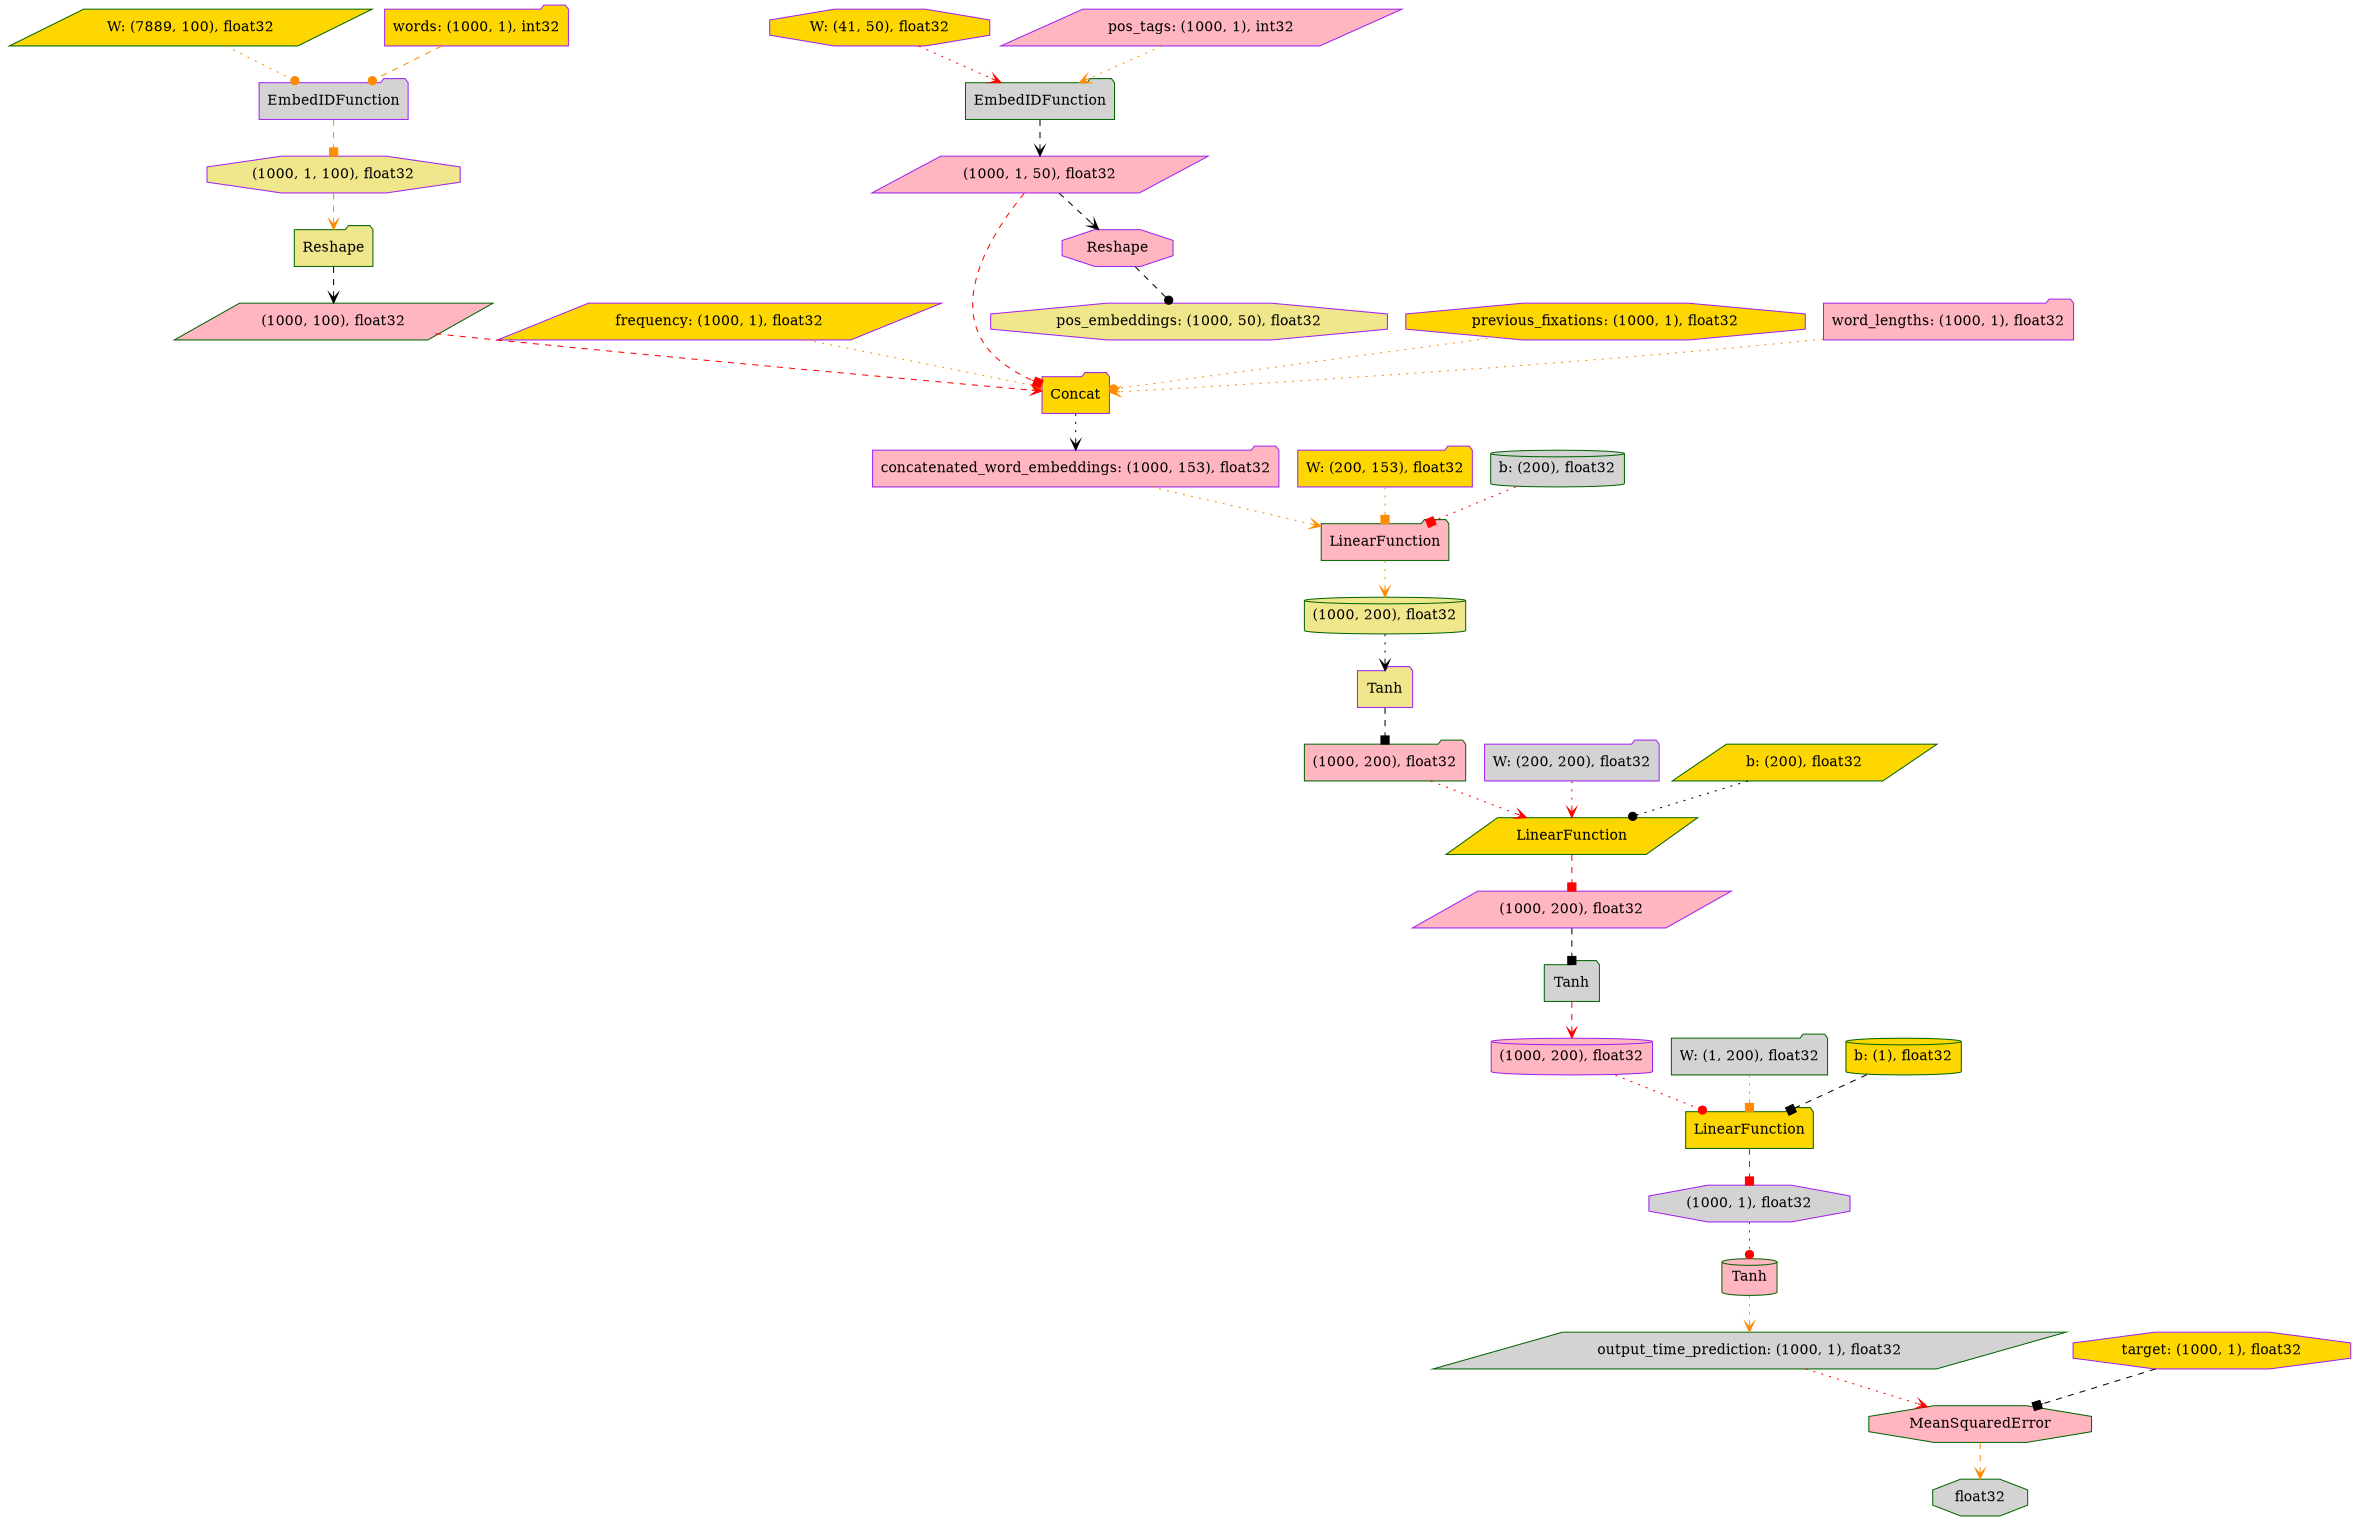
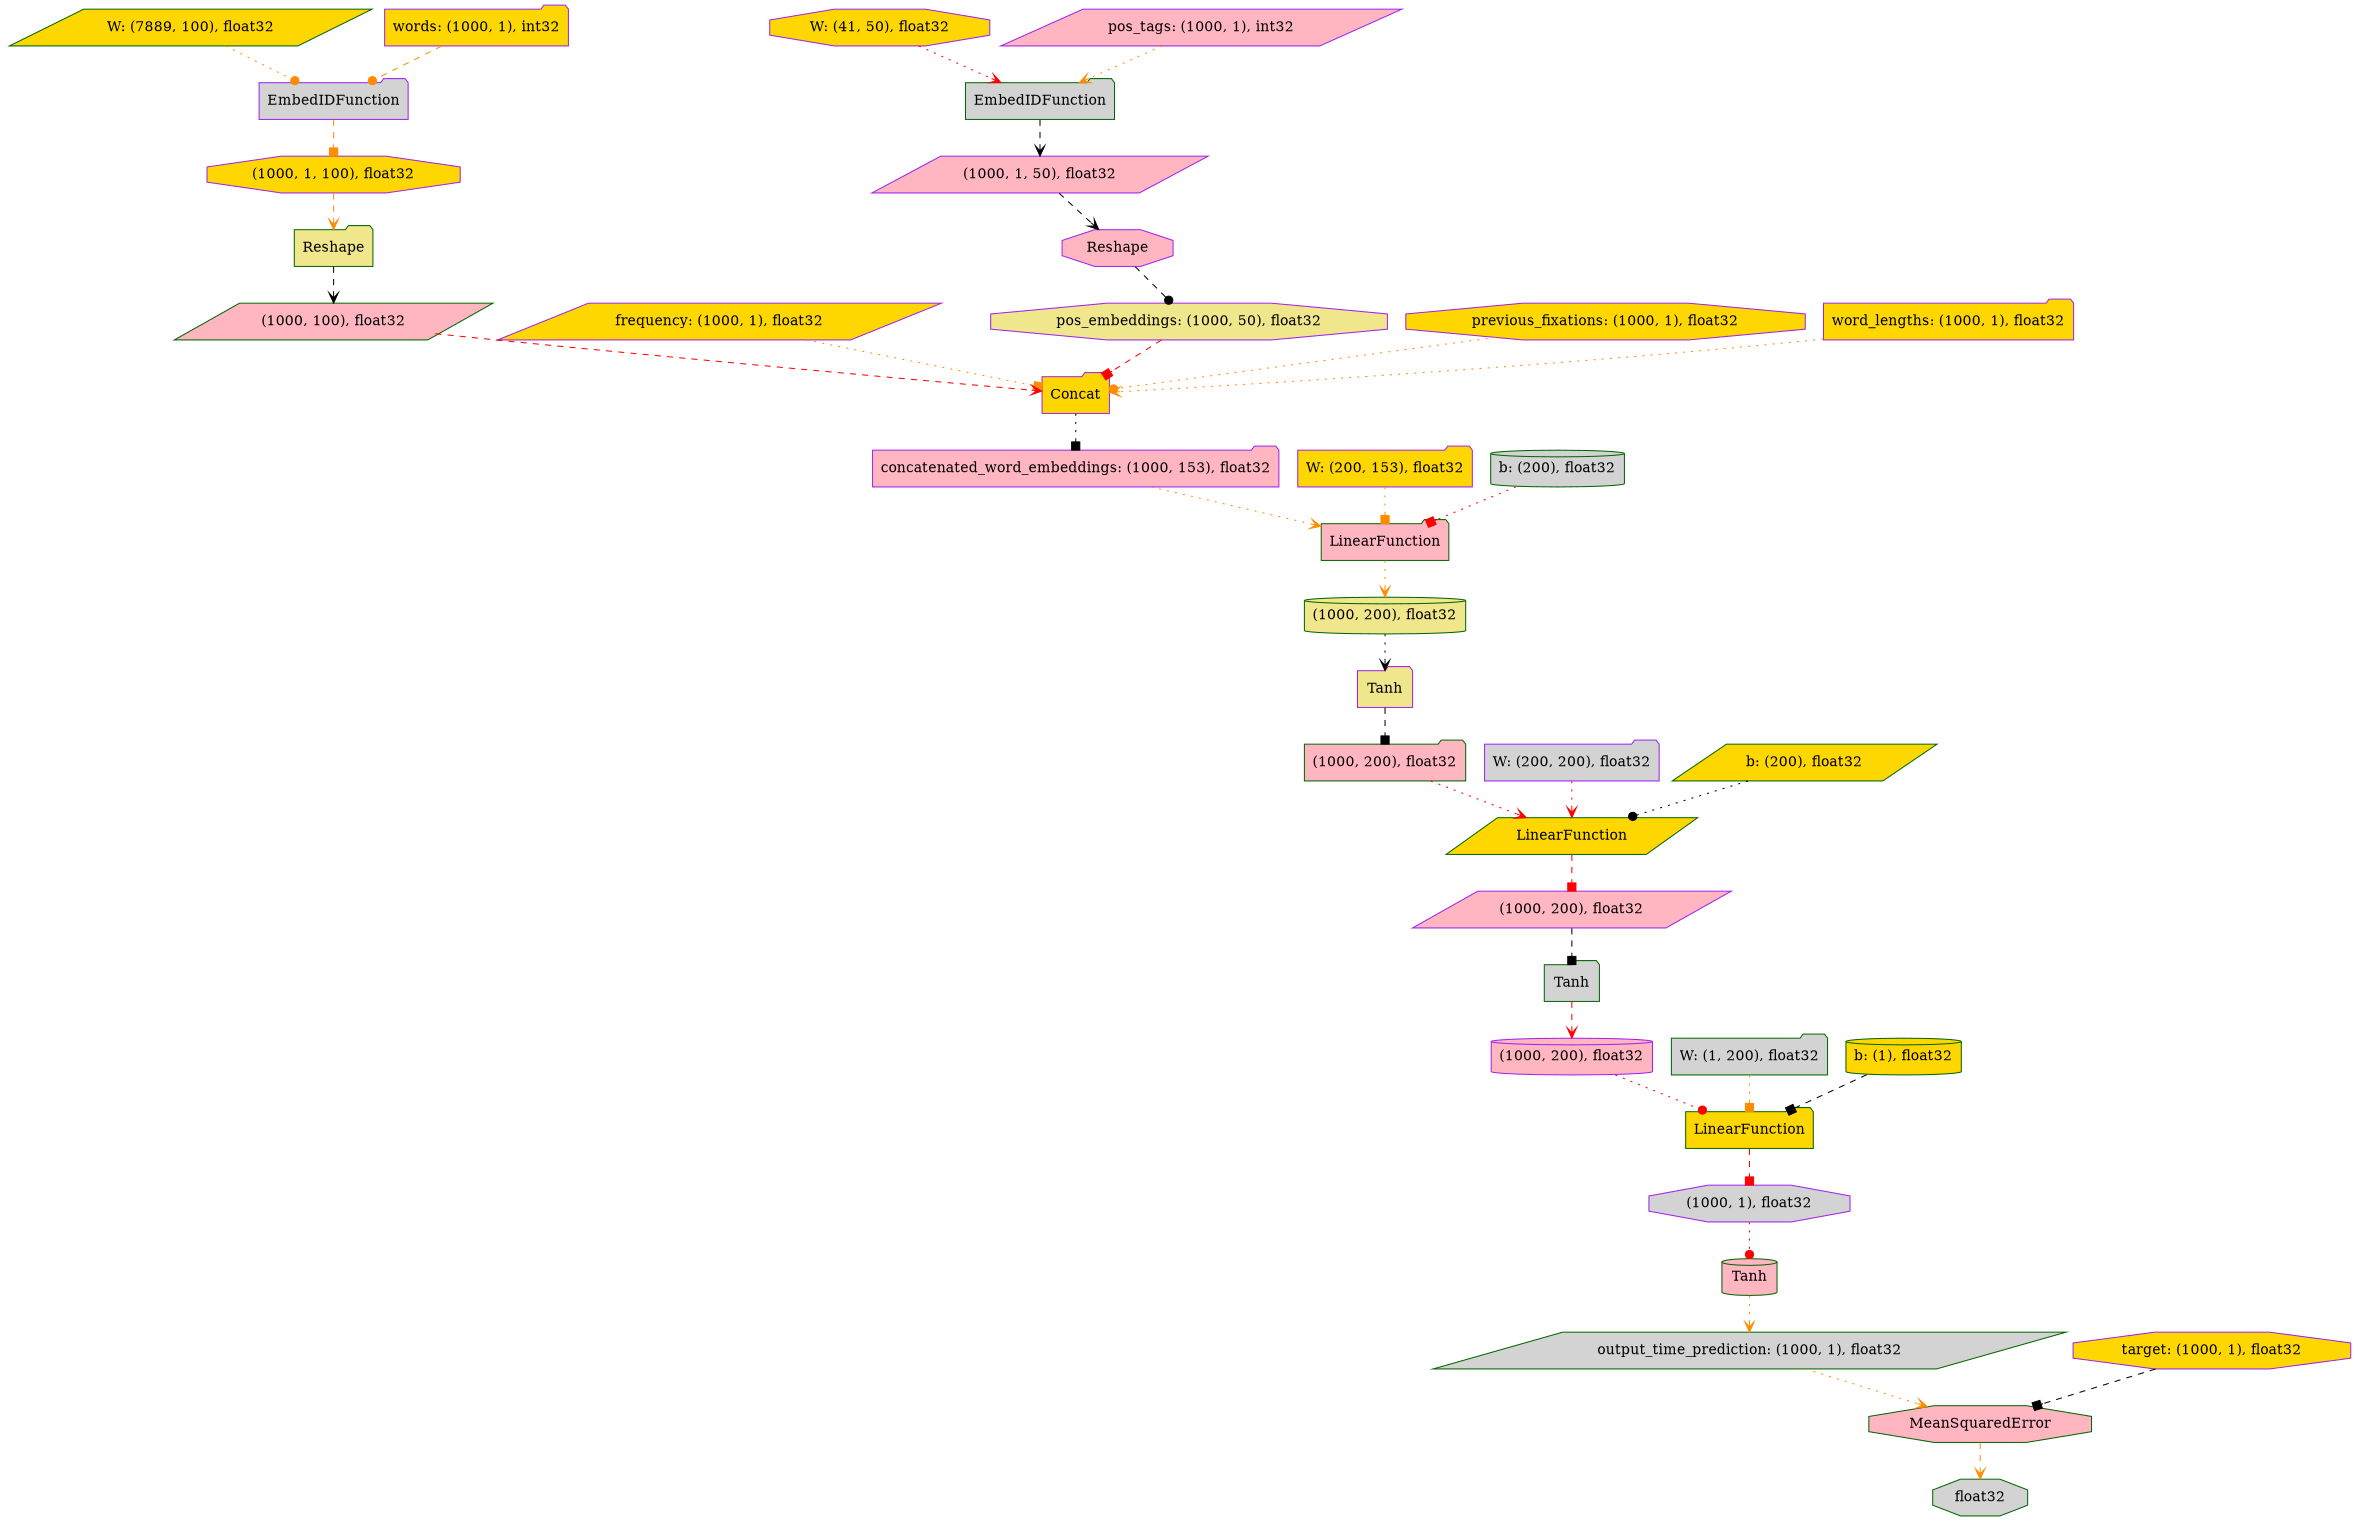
(334, 175) -> (334, 175)
(974, 293) -> (1137, 355)
(1949, 322) -> (1949, 322)
(1076, 427) -> (1076, 427)
(1861, 1386) -> (1861, 1386)
